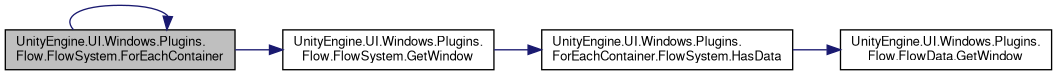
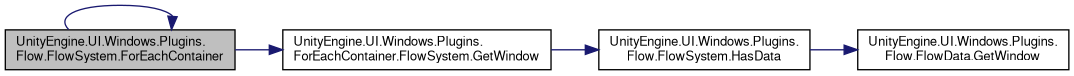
(388, 50) -> (417, 50)
(667, 50) -> (704, 50)
